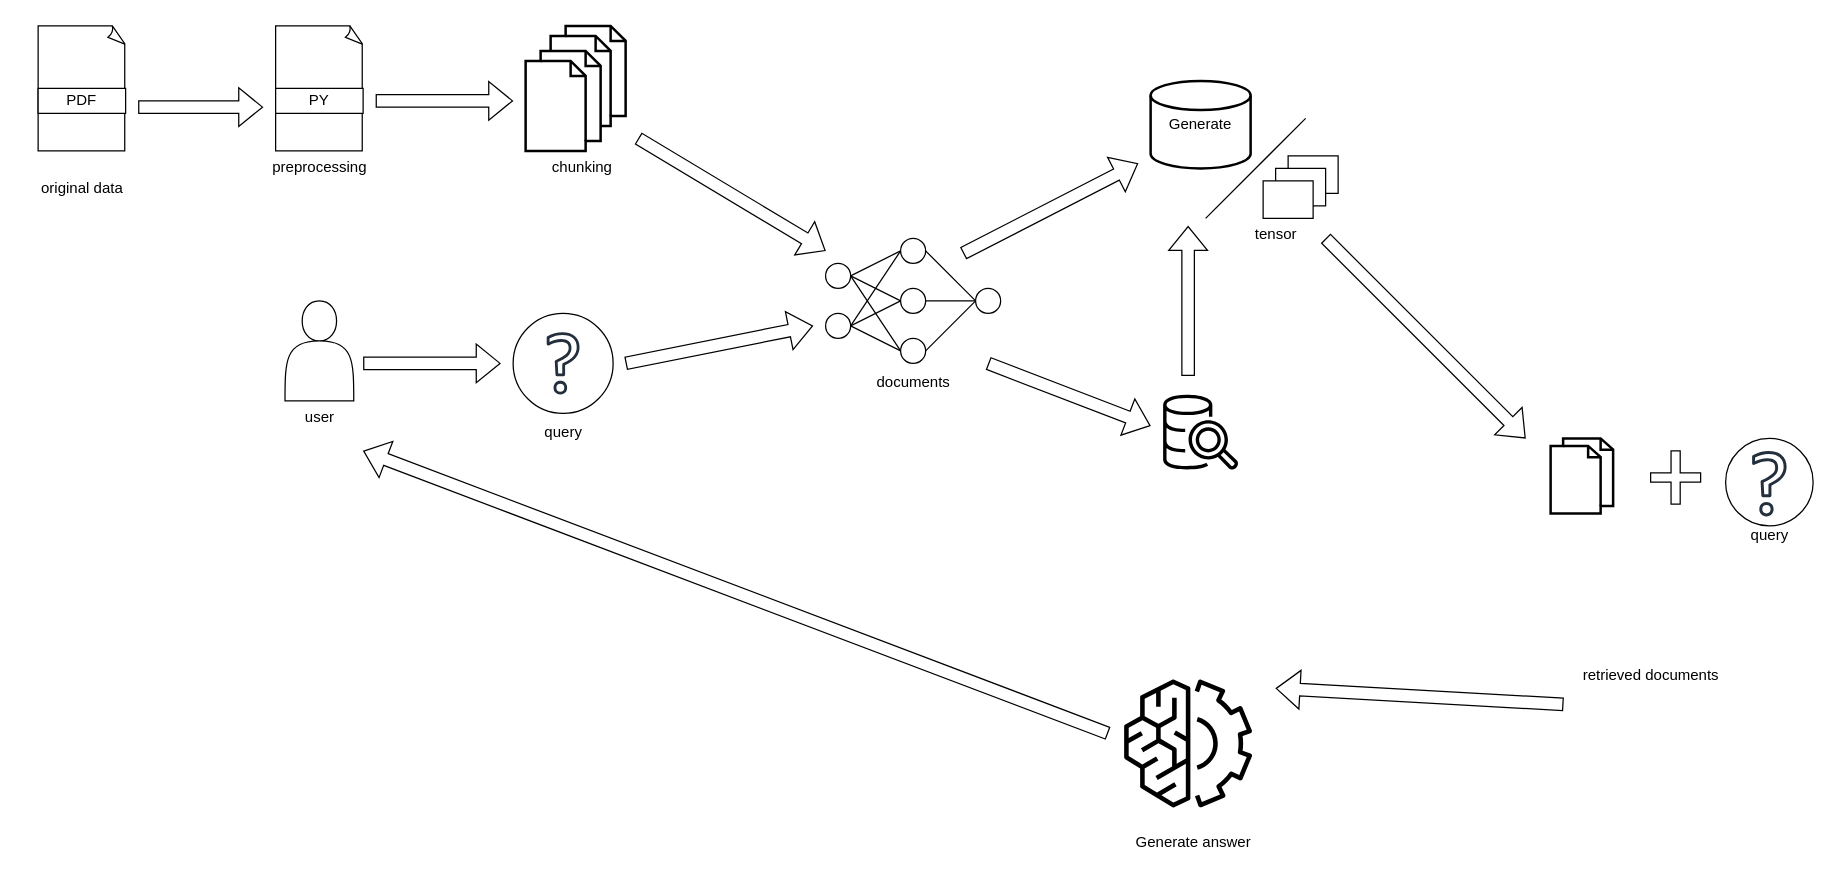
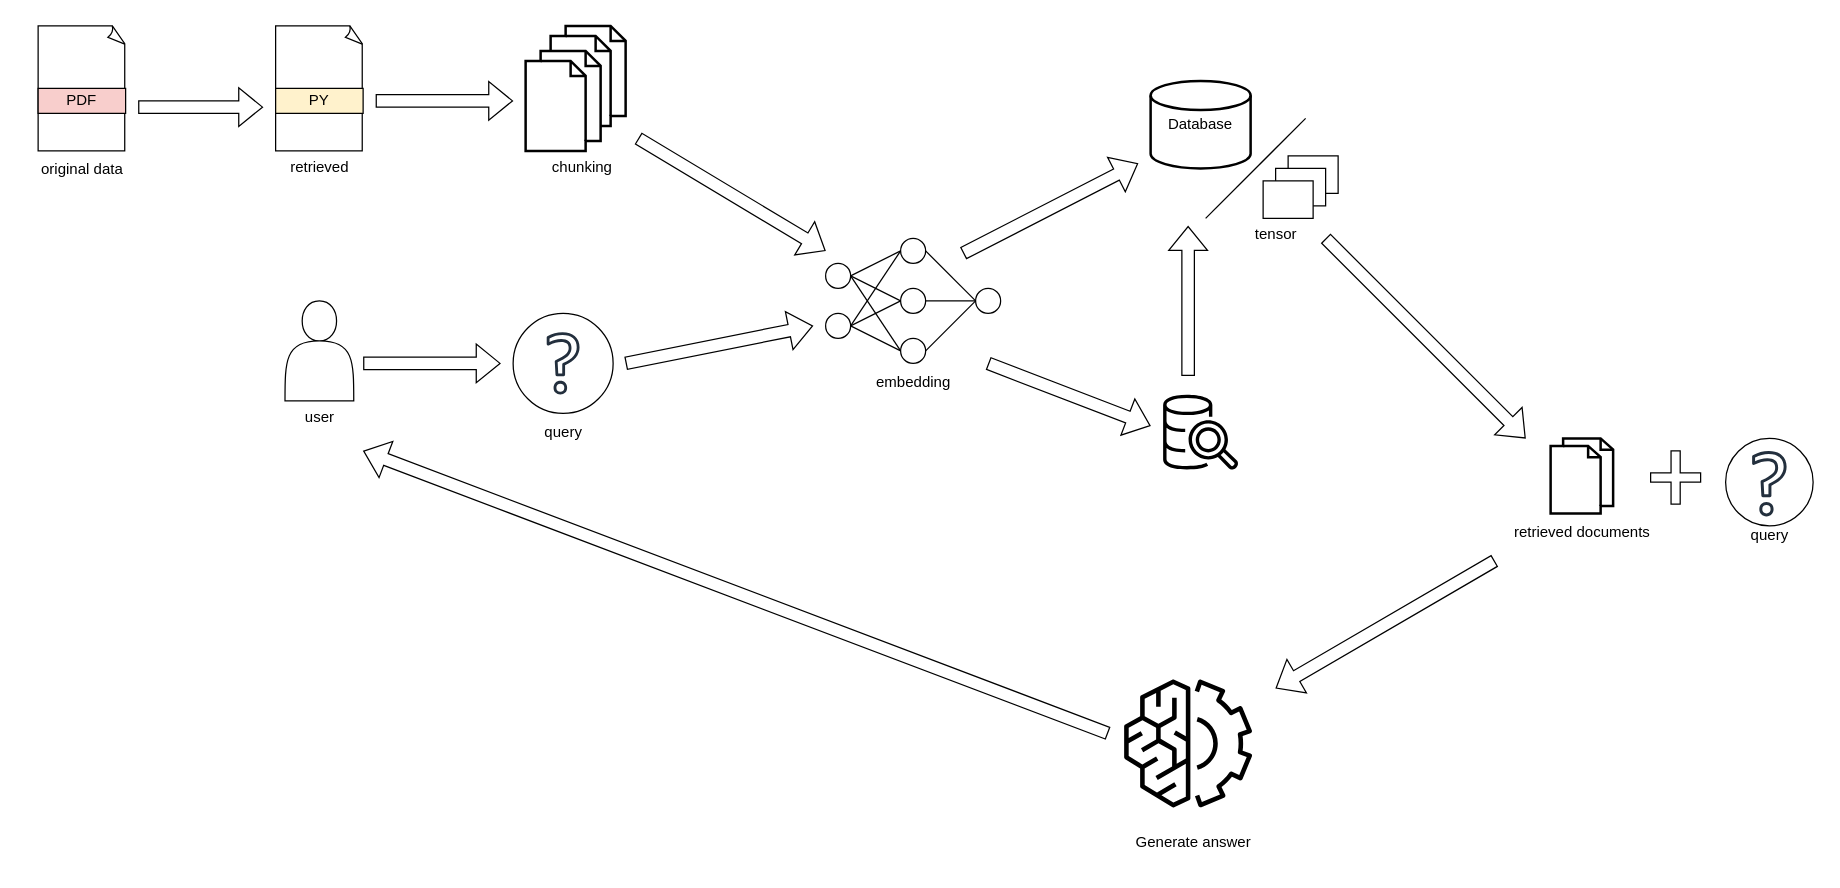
(82, 101) -> (82, 101)
(319, 101) -> (319, 101)
(1201, 124) -> (1201, 124)
(320, 167) -> (320, 167)
(82, 188) -> (82, 169)
(914, 382) -> (914, 382)
(1651, 676) -> (1582, 532)
